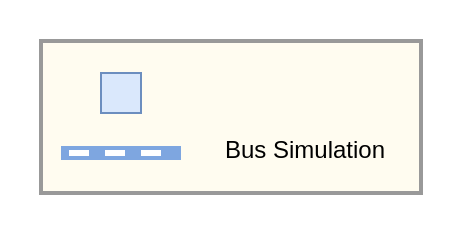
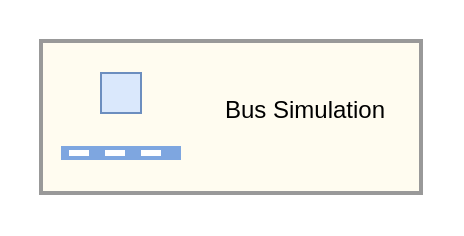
(306, 151) -> (306, 111)
